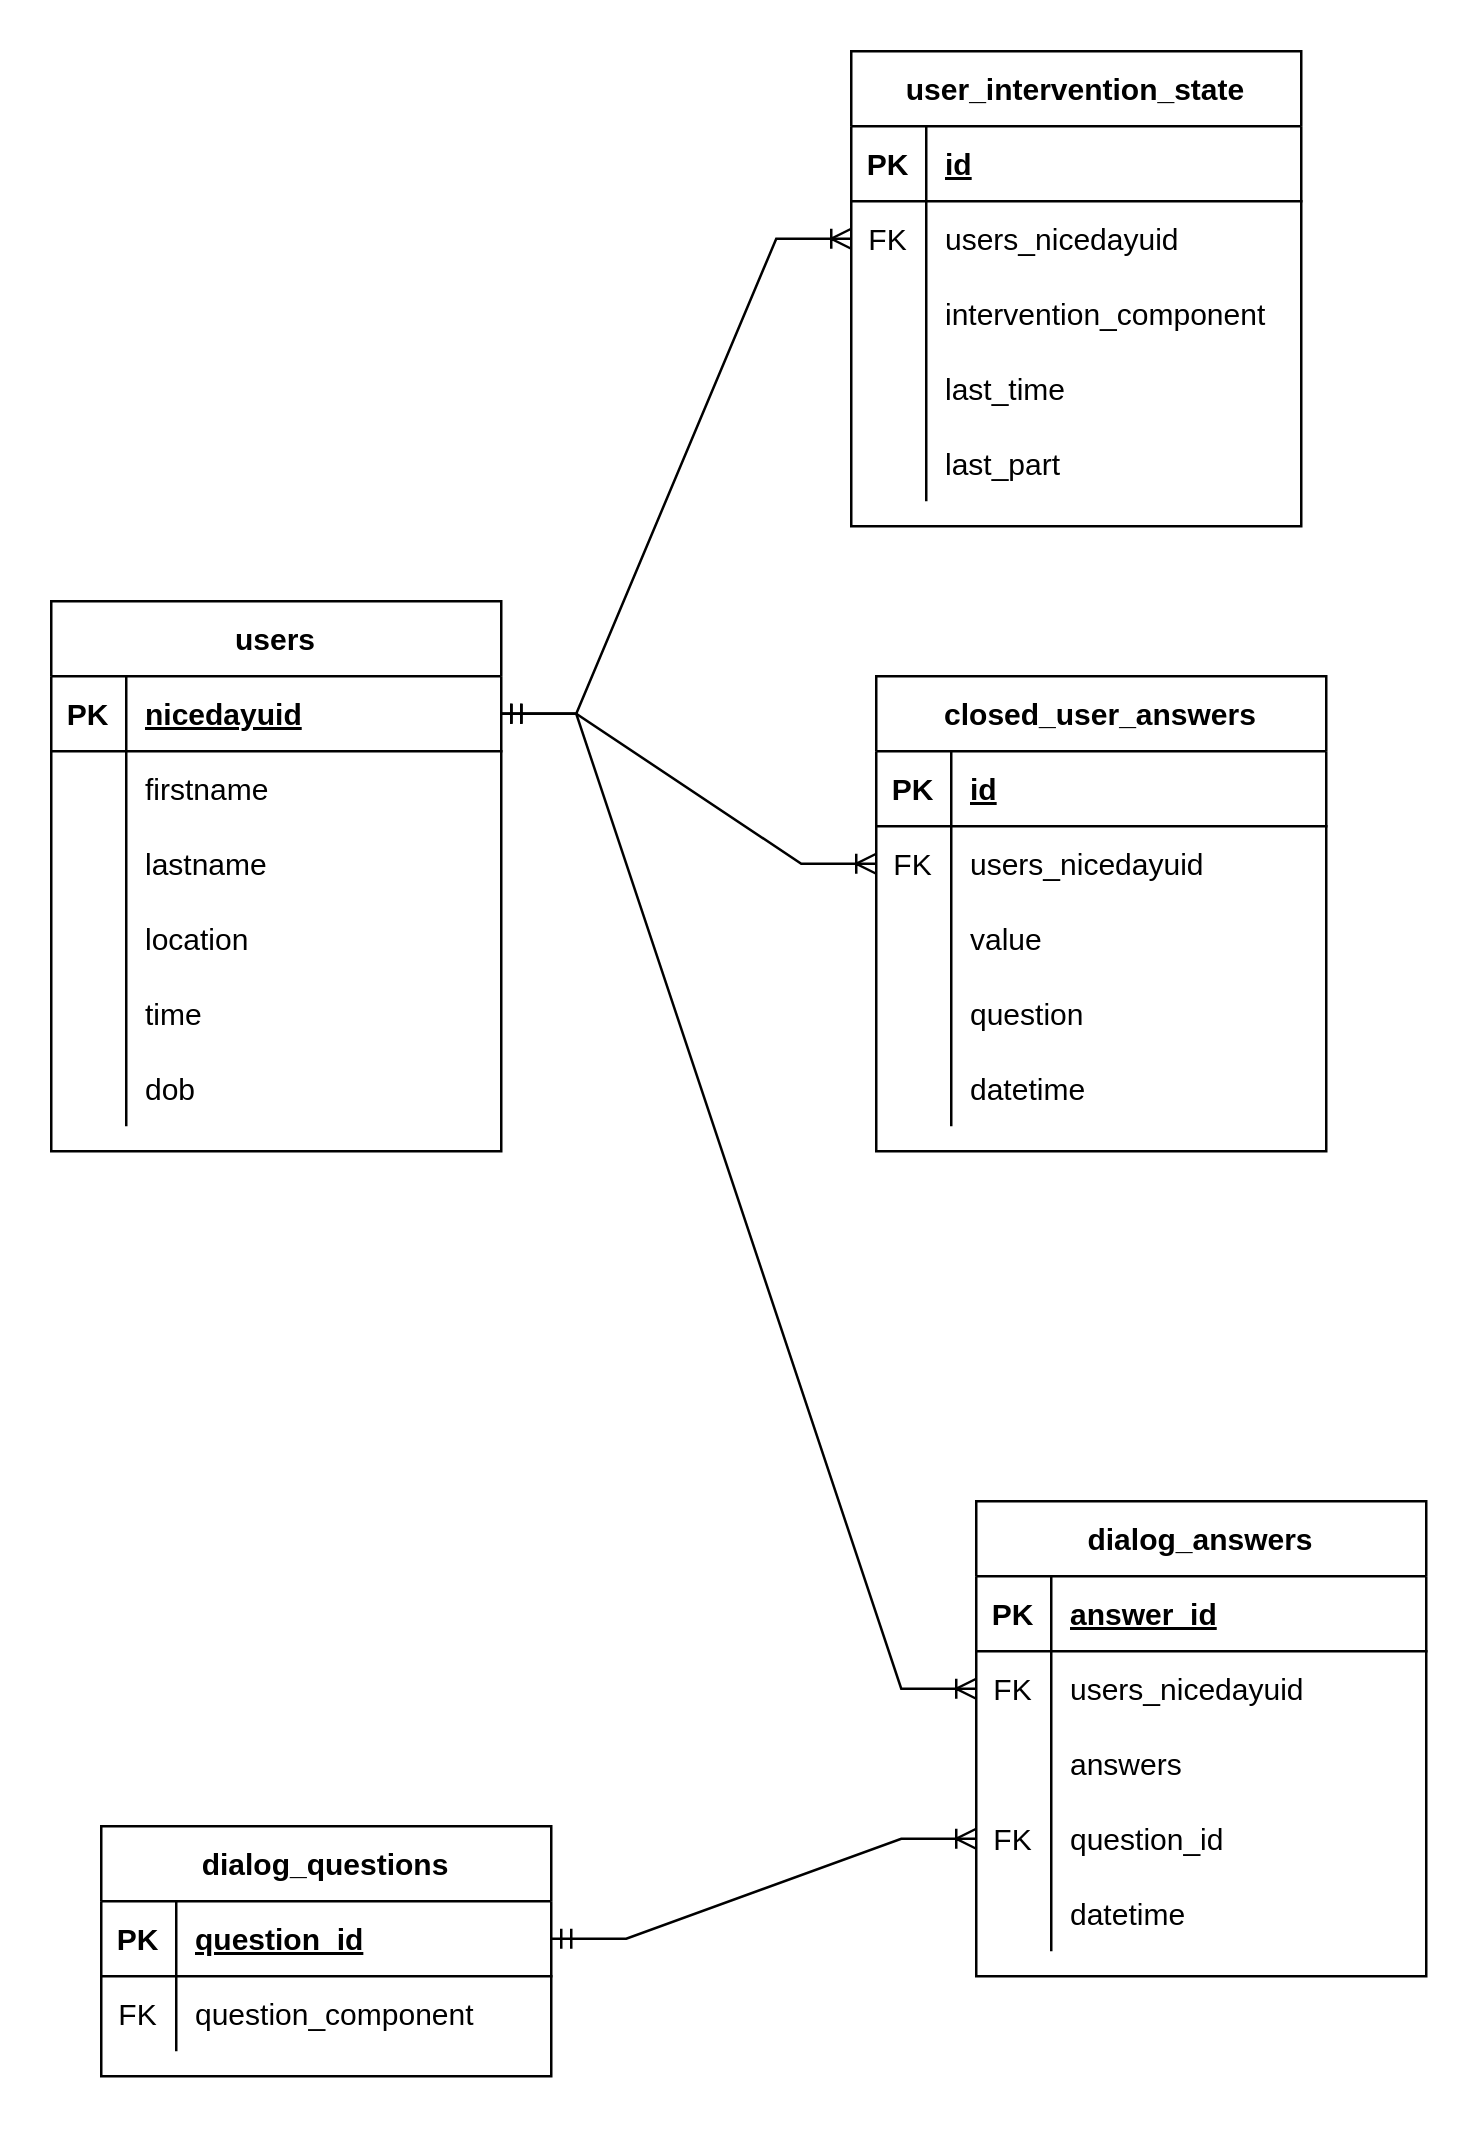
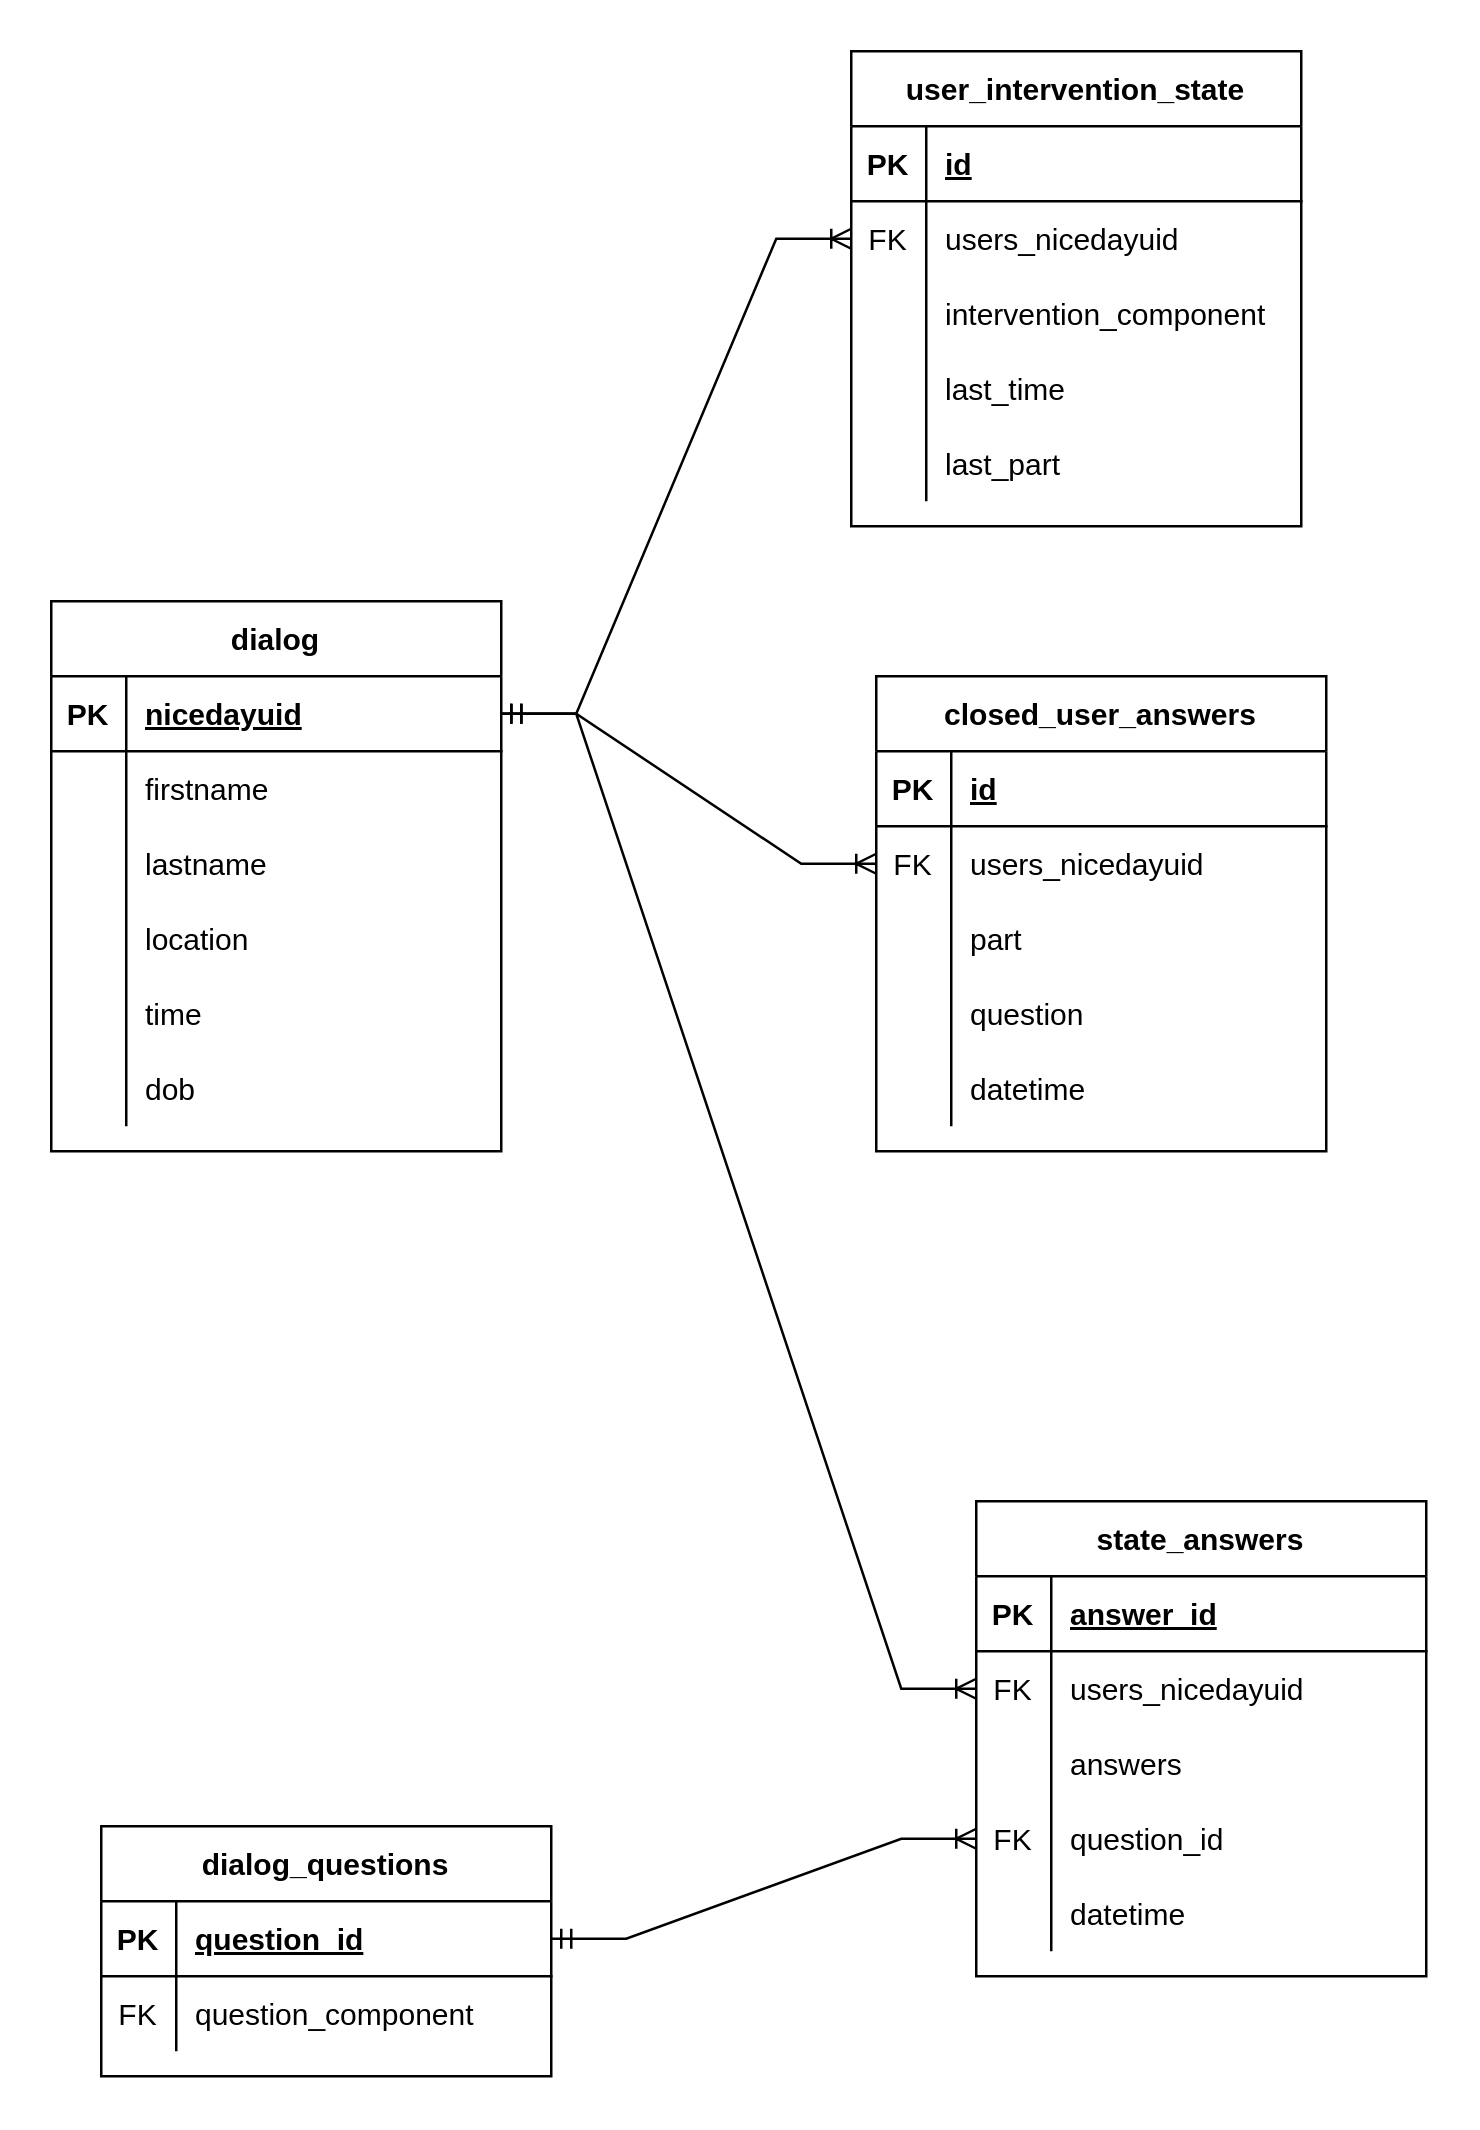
(275, 640) -> (275, 640)
(1008, 940) -> (1004, 940)
(1200, 1540) -> (1200, 1540)
